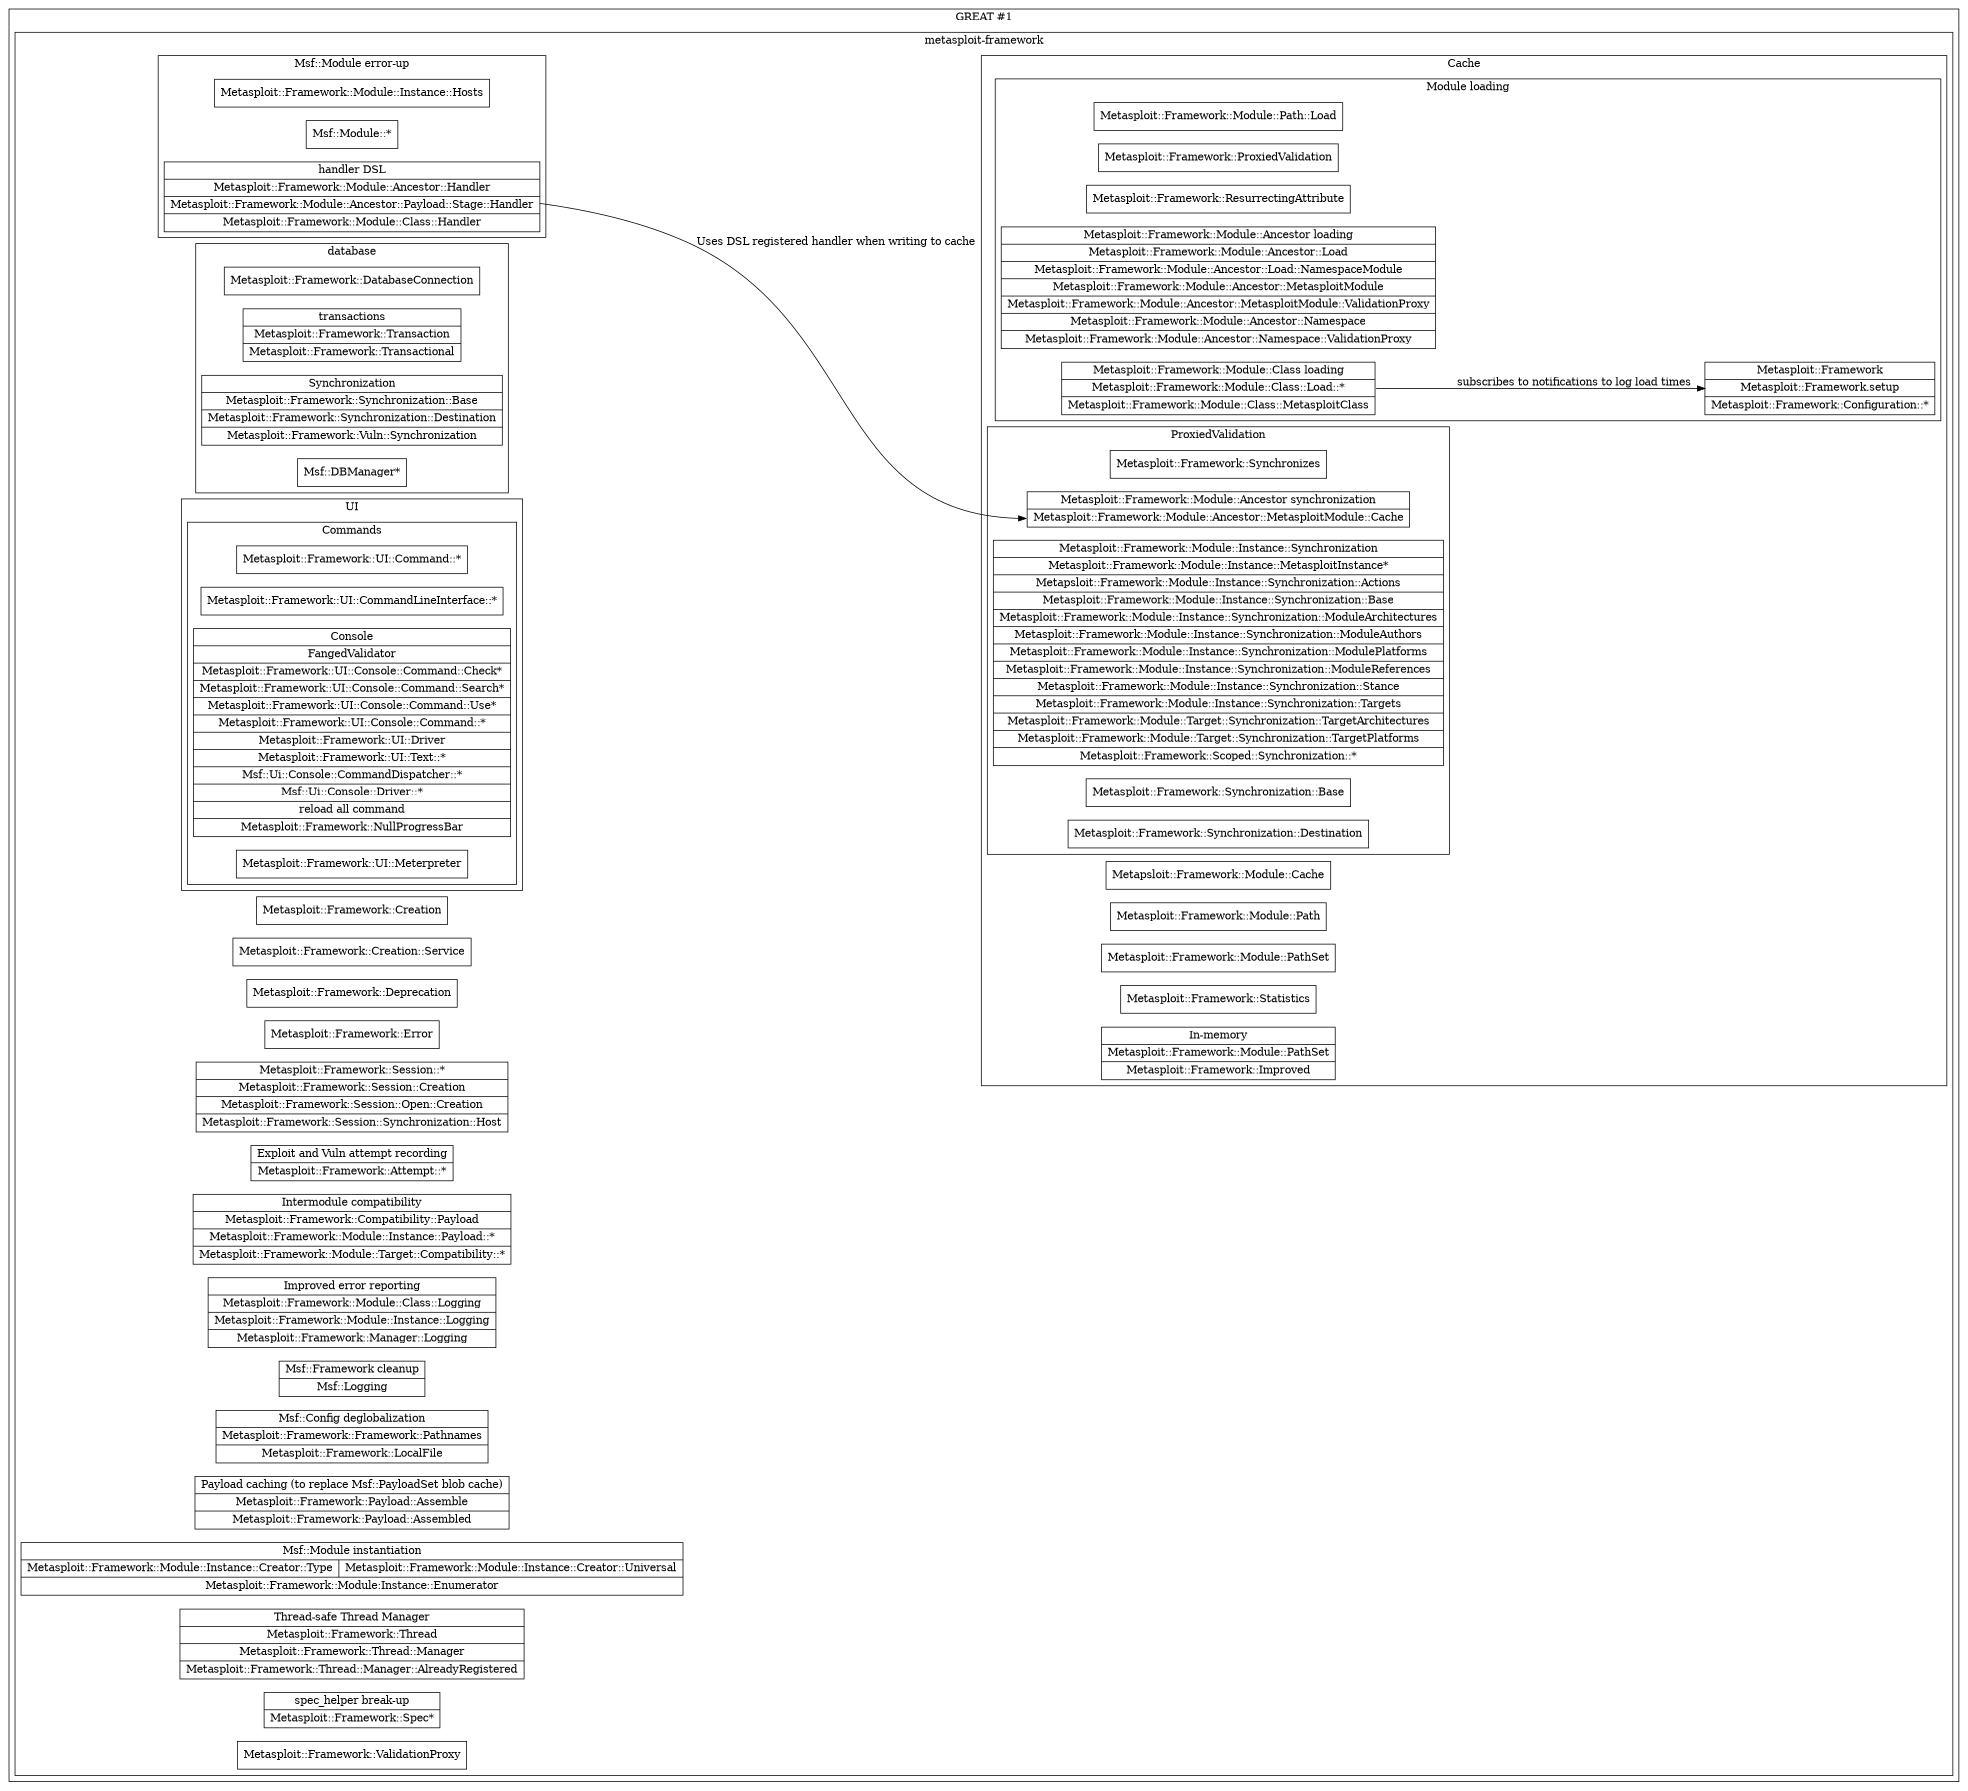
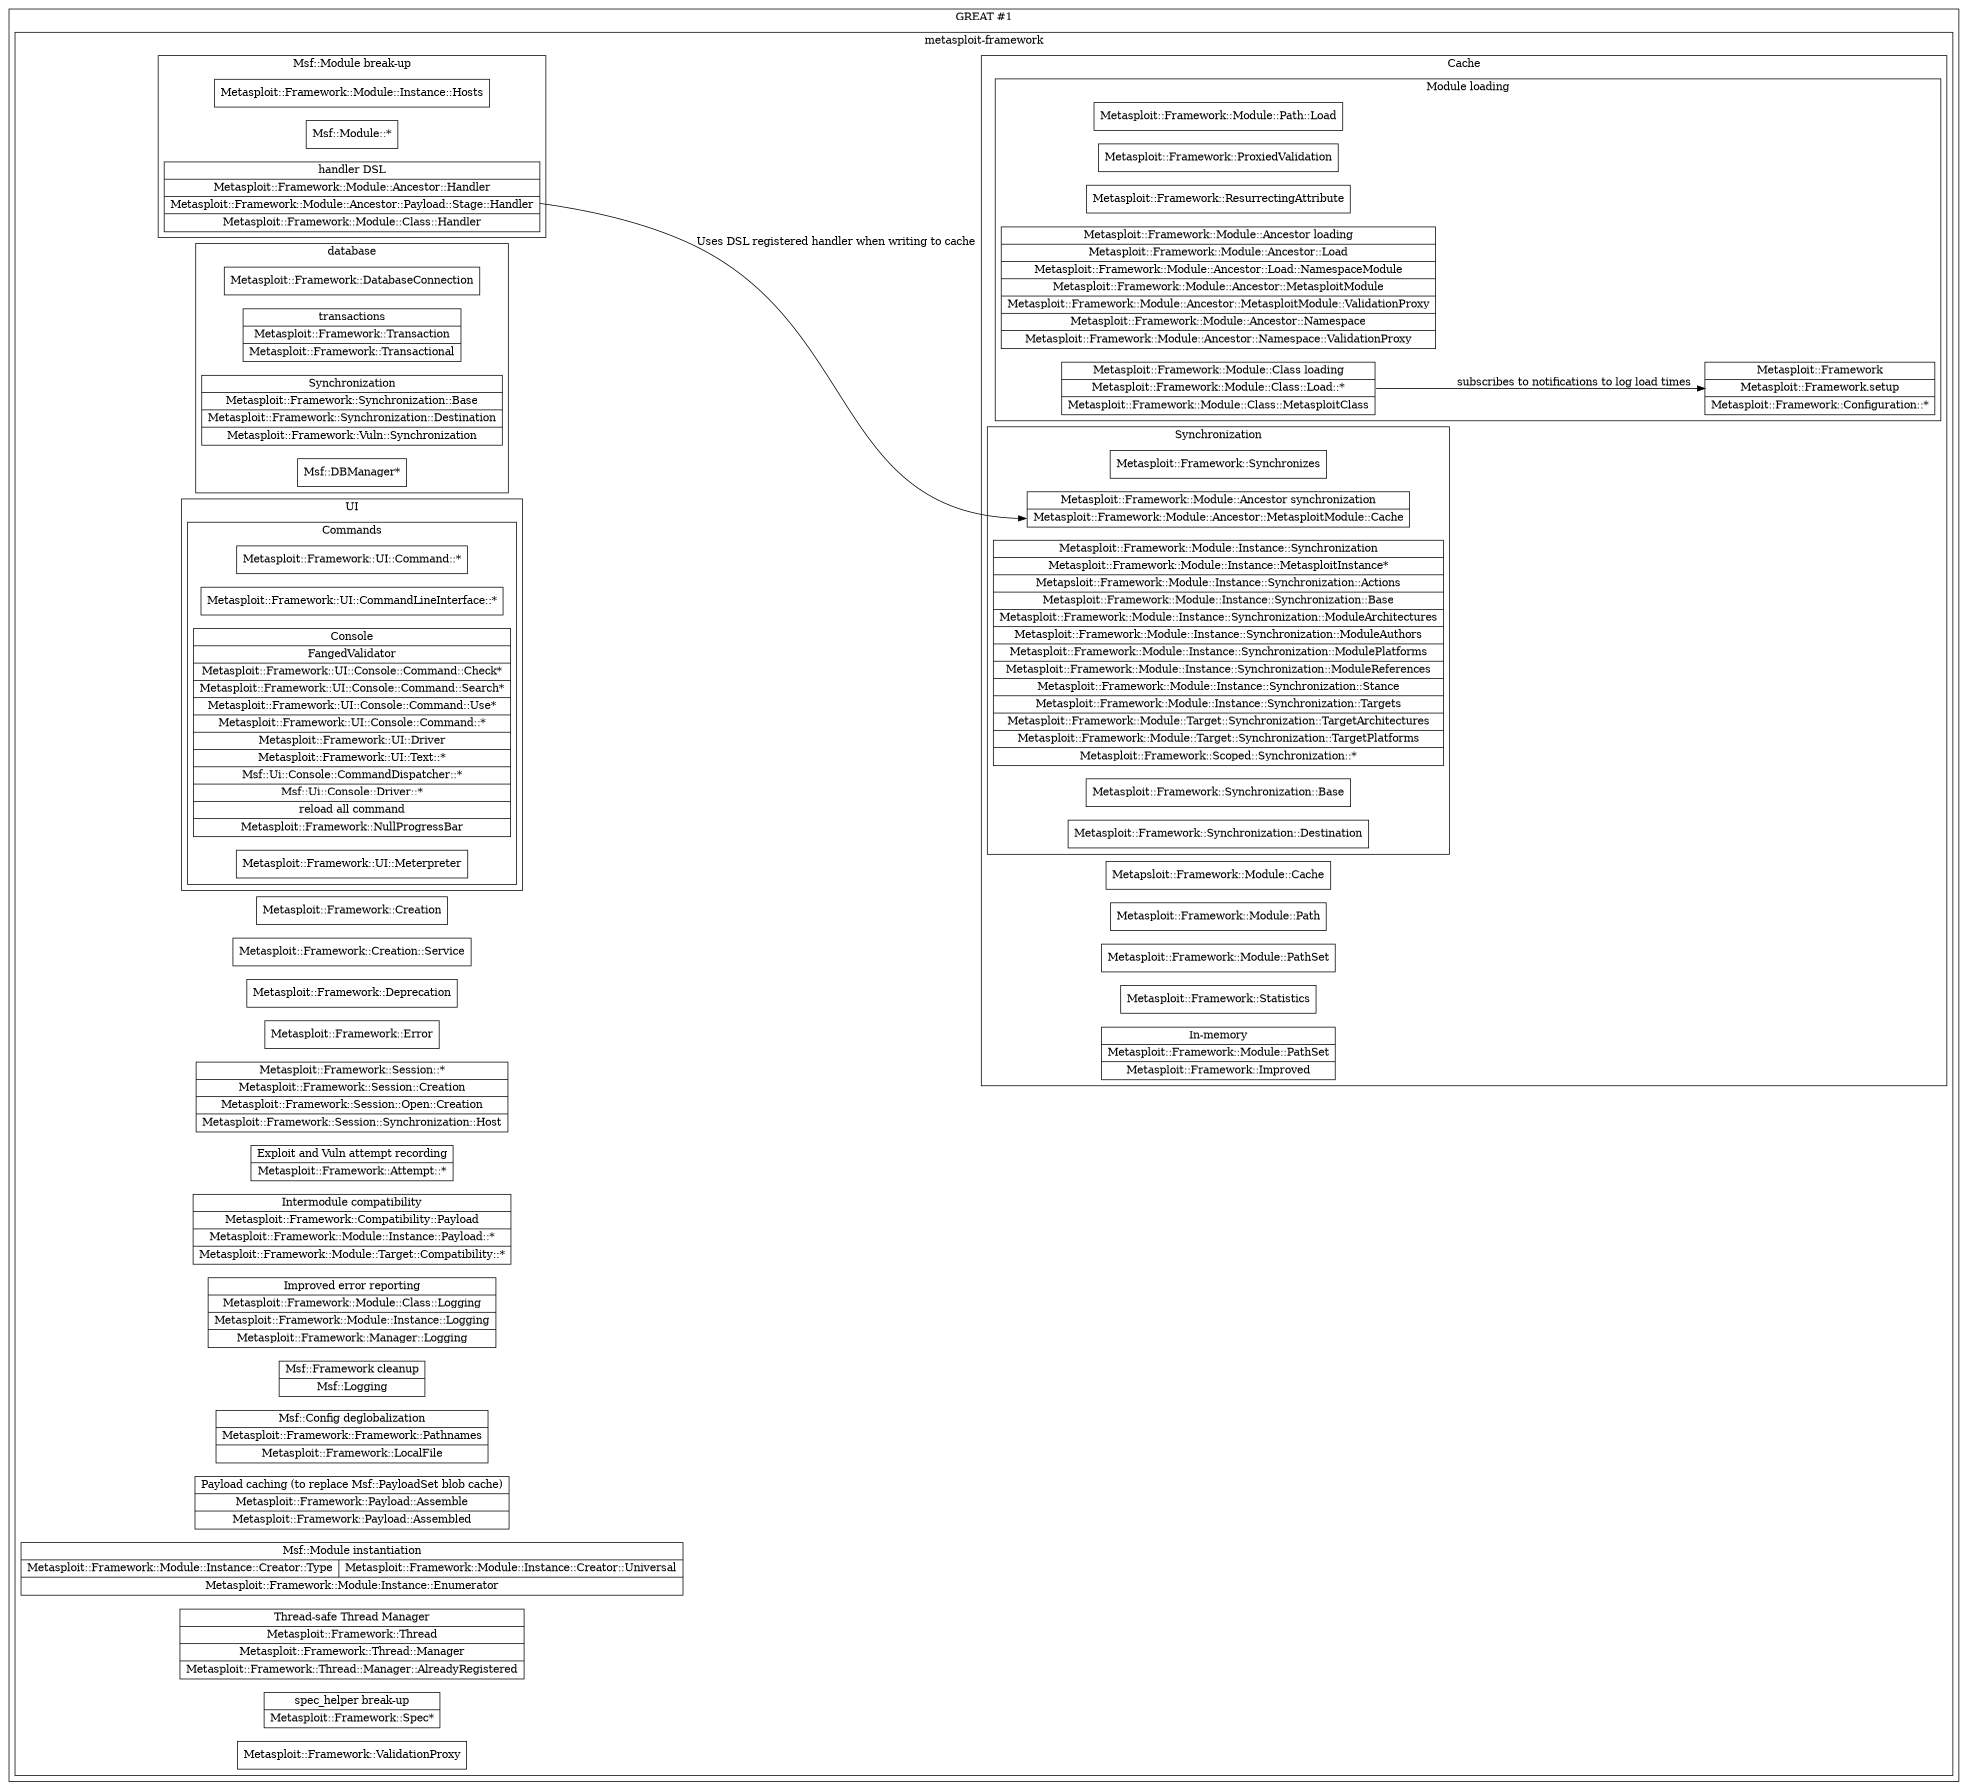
(352, 64) -> (352, 64)
(1218, 435) -> (1218, 435)
